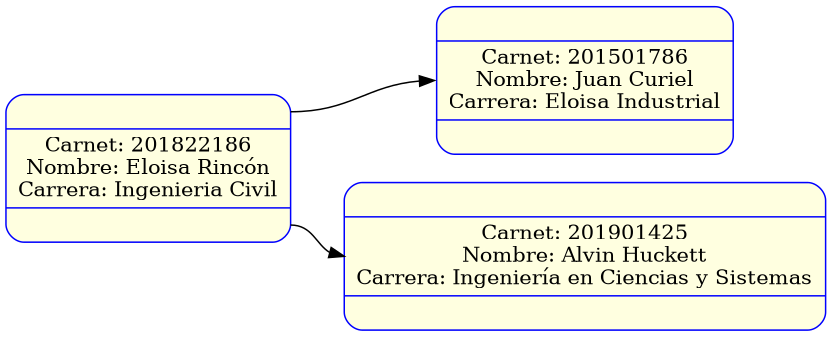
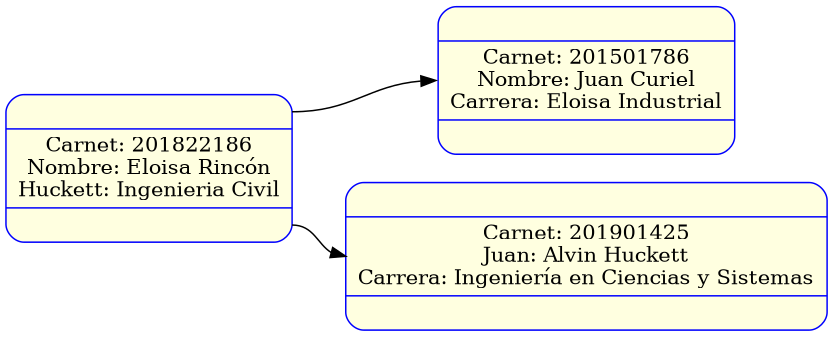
(148, 190) -> (149, 190)
(585, 256) -> (586, 256)
